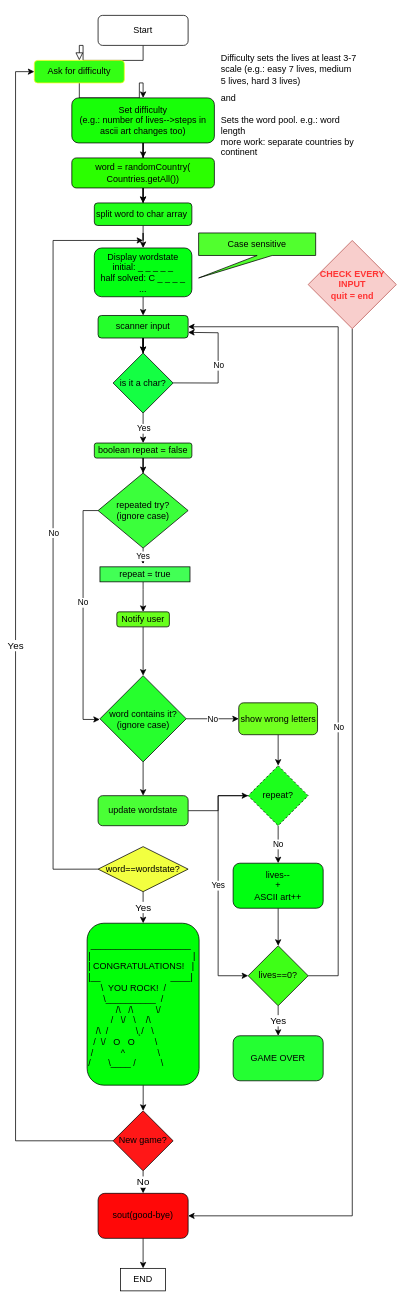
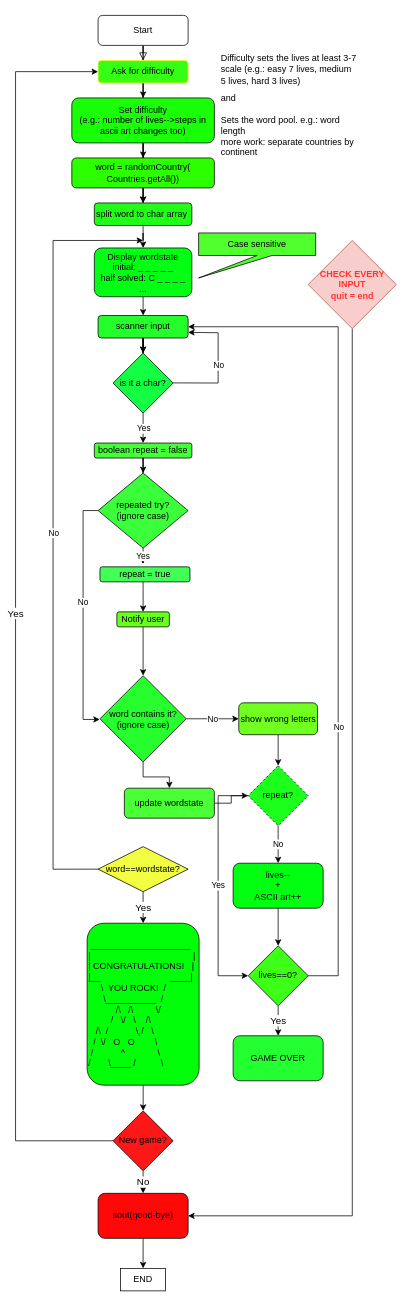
(79, 72) -> (143, 72)
(145, 574) -> (145, 574)
(143, 810) -> (169, 803)
